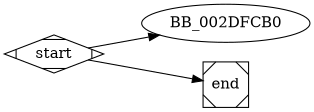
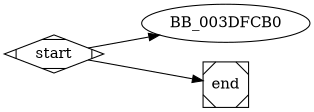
(226, 23) -> (226, 23)
